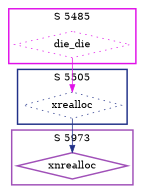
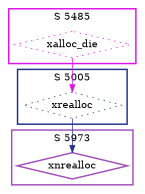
(72, 45) -> (72, 45)
(72, 78) -> (72, 78)
